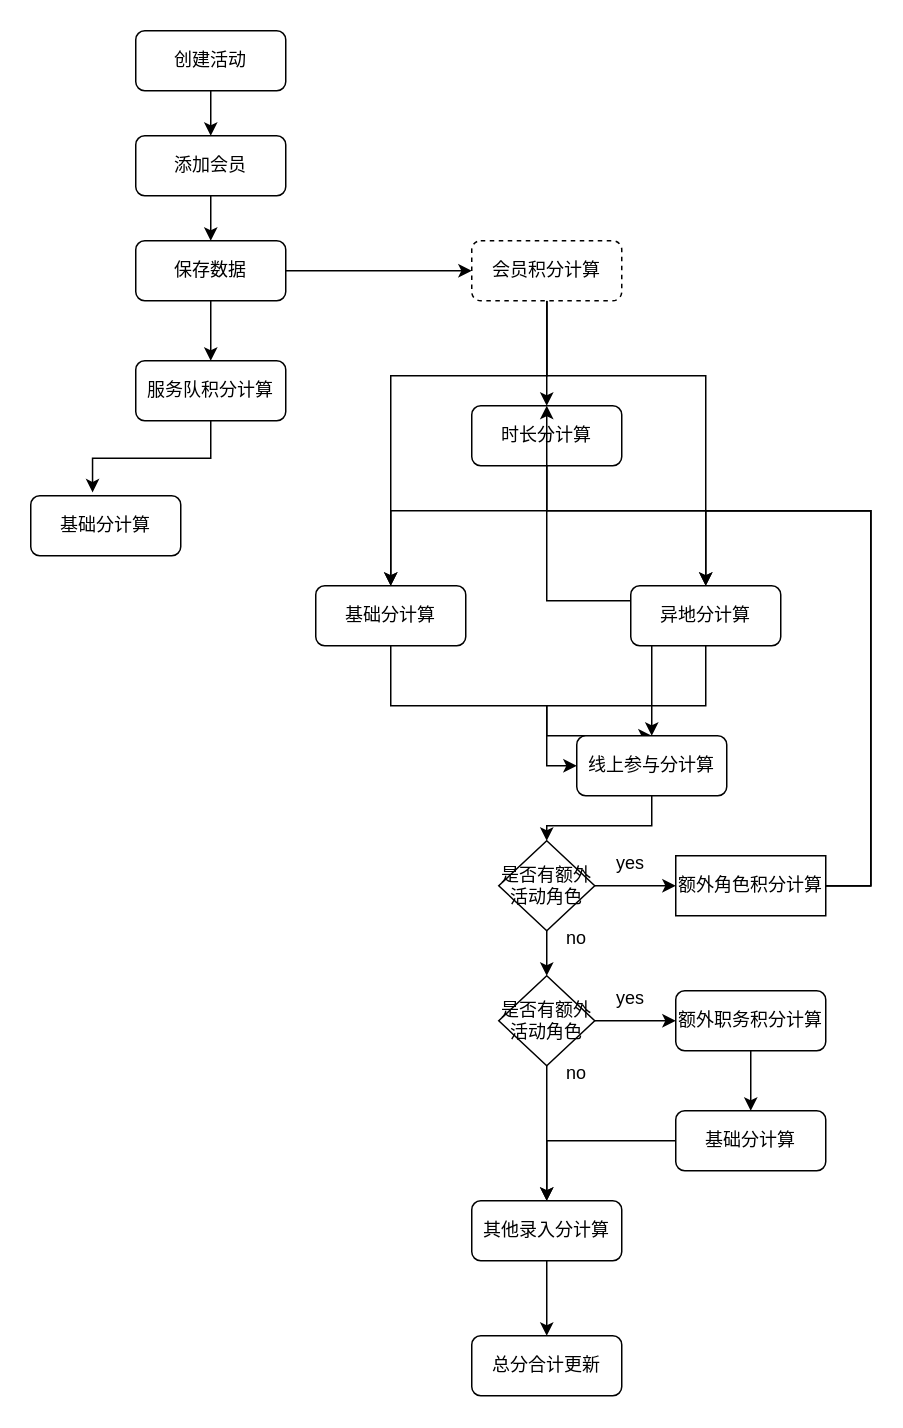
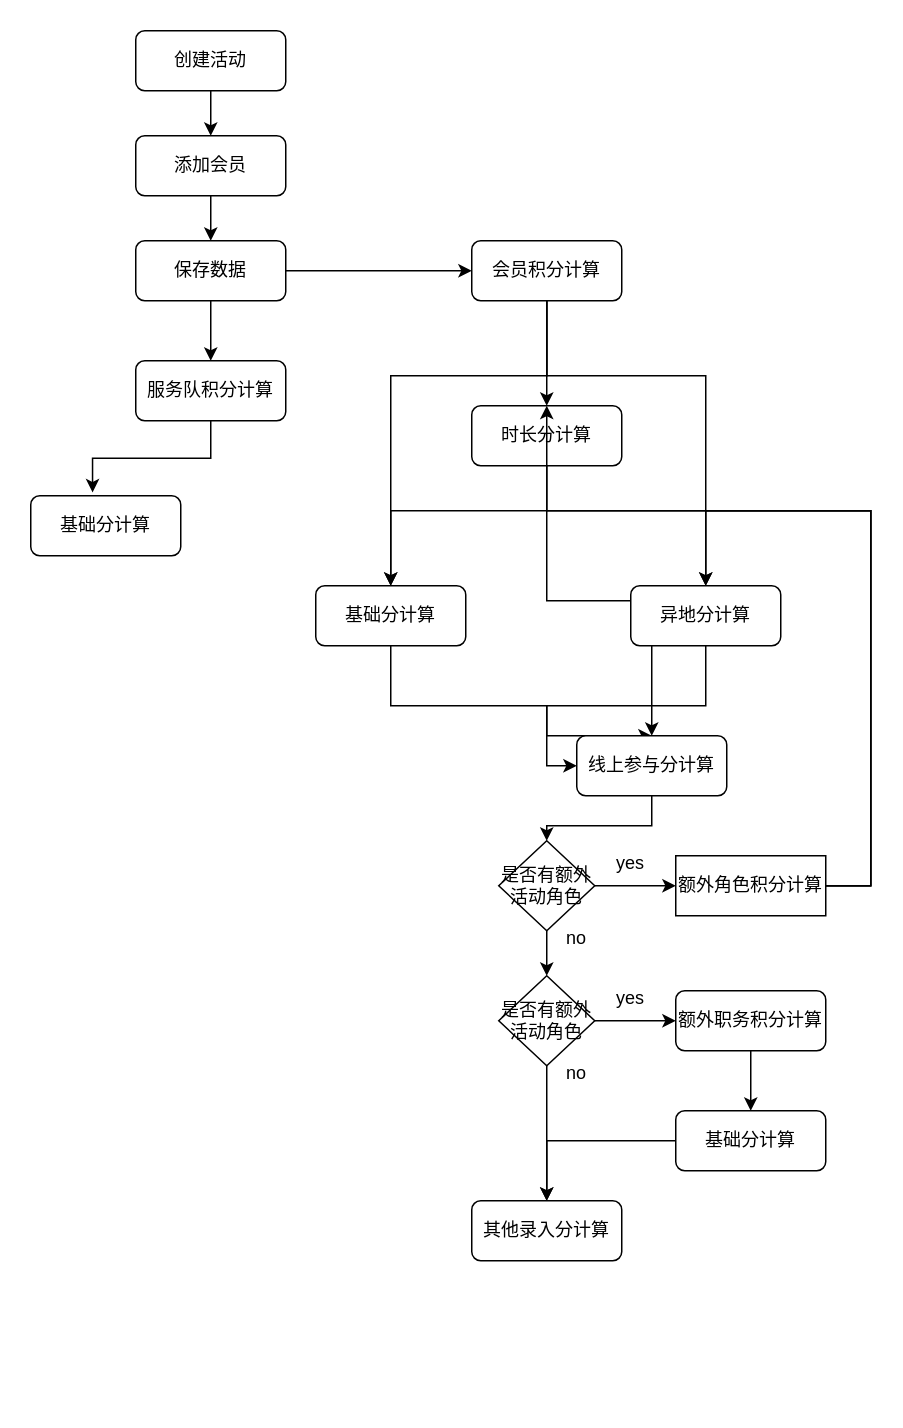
(547, 271) -> (547, 271)
(547, 1293) -> none
(547, 1366) -> none
